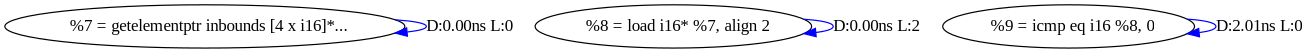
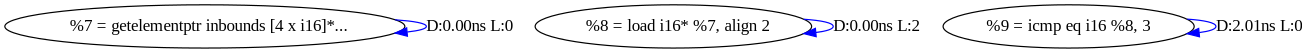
(1069, 26) -> (1069, 26)
